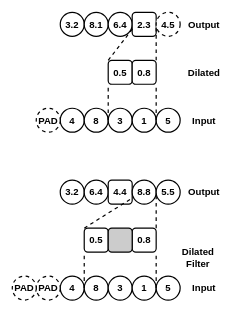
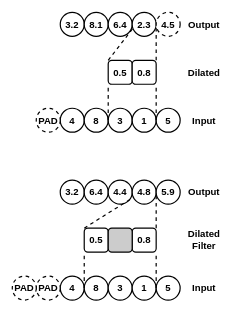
(144, 24) -> (144, 24)
(120, 192) -> (120, 192)
(144, 192) -> (144, 192)
(168, 192) -> (168, 192)
(198, 258) -> (204, 240)
